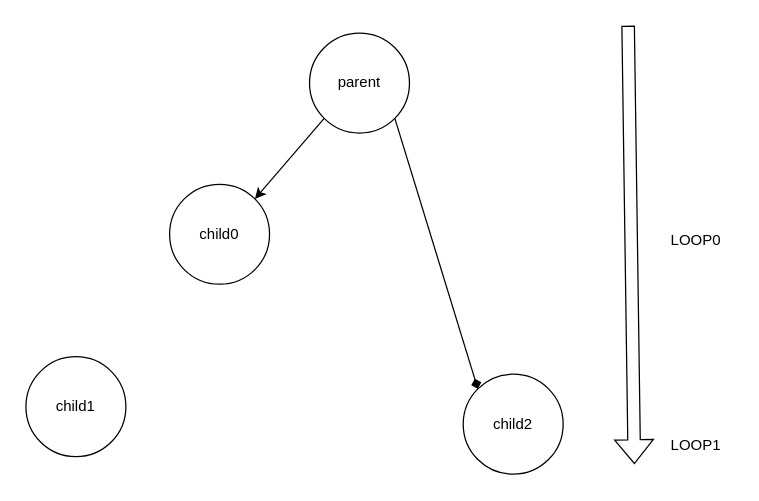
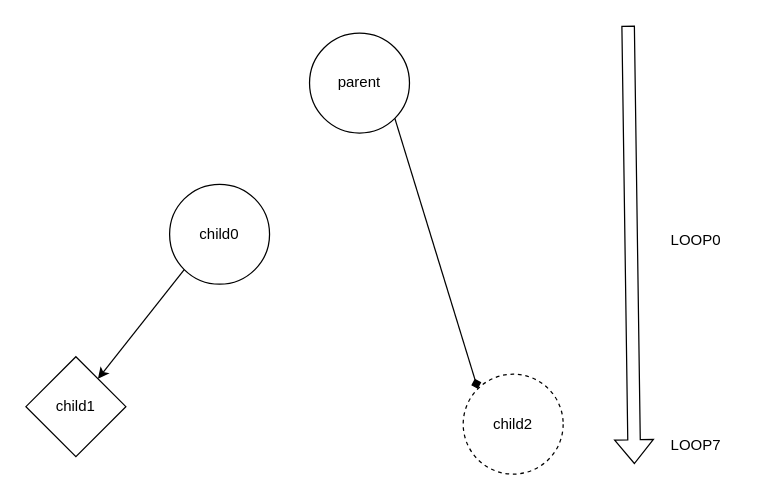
(292, 156) -> none
none -> (144, 321)
(76, 407) -> (76, 407)
(513, 424) -> (513, 424)
(696, 446) -> (696, 446)
